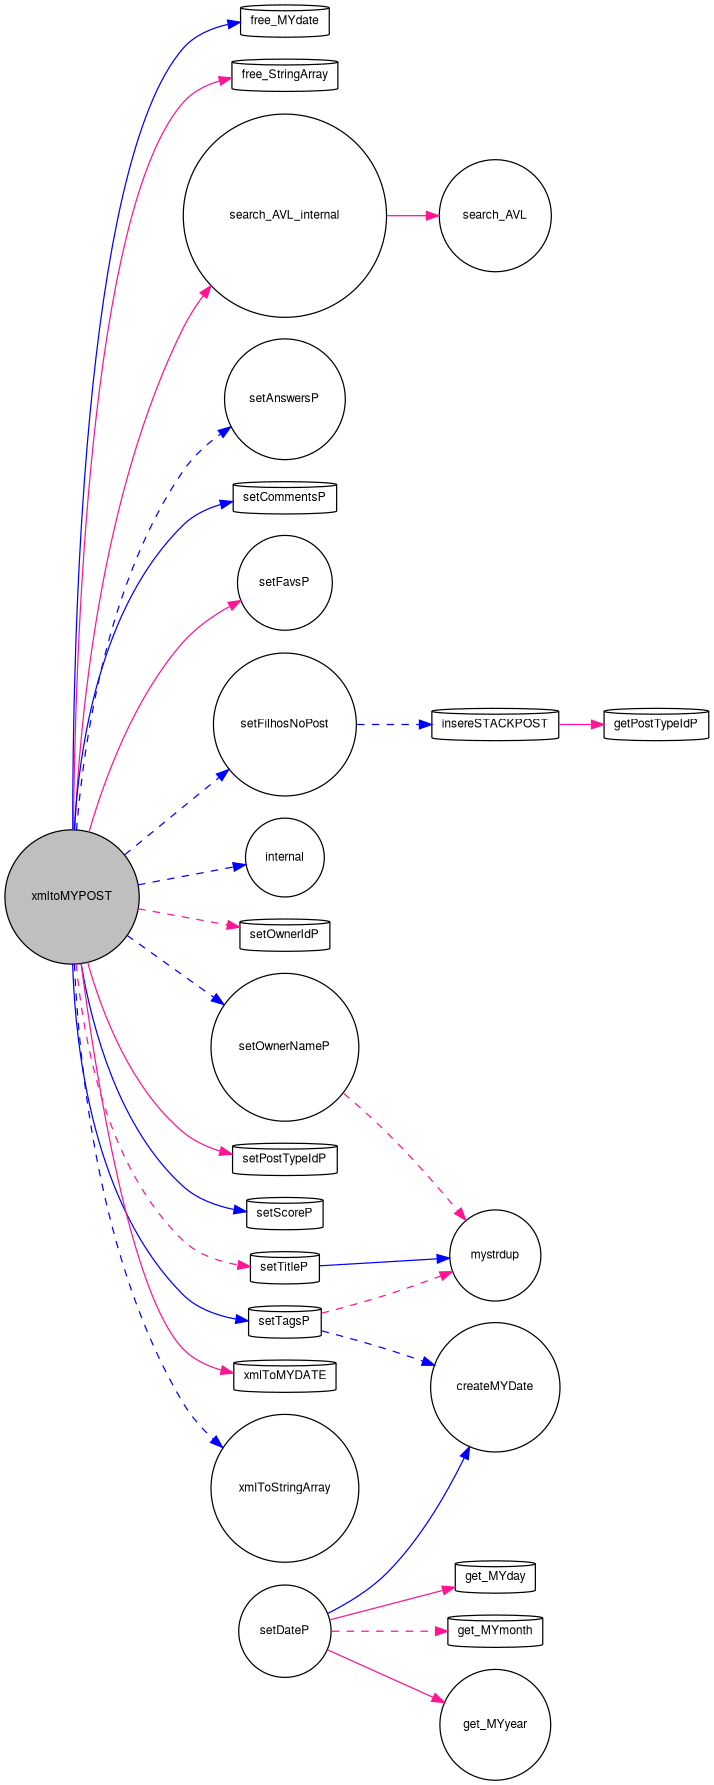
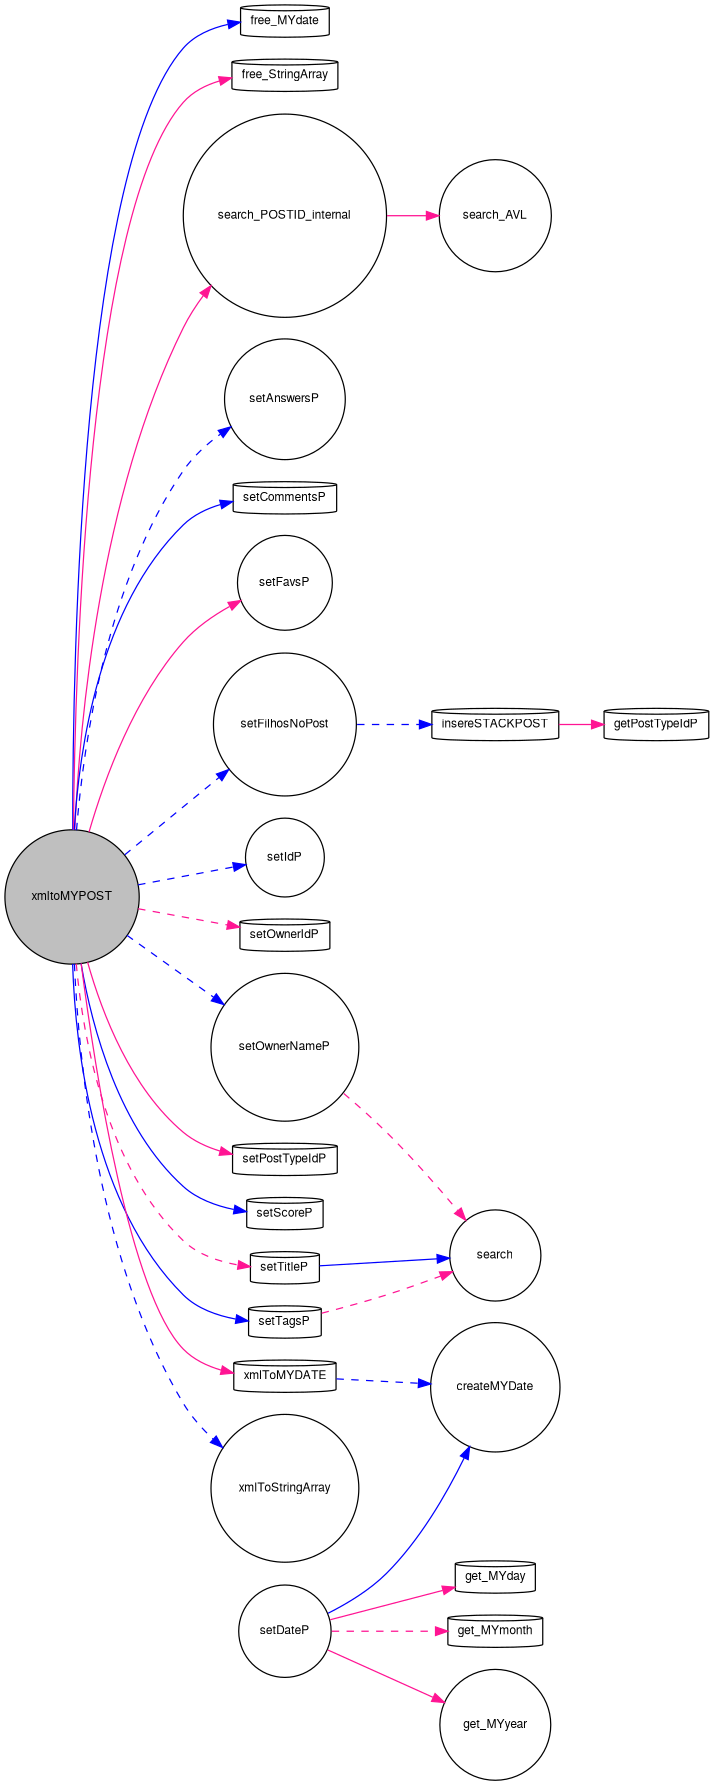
(285, 216) -> (285, 216)
(285, 858) -> (285, 858)
(495, 1255) -> (495, 1255)
(373, 1345) -> (377, 1381)
